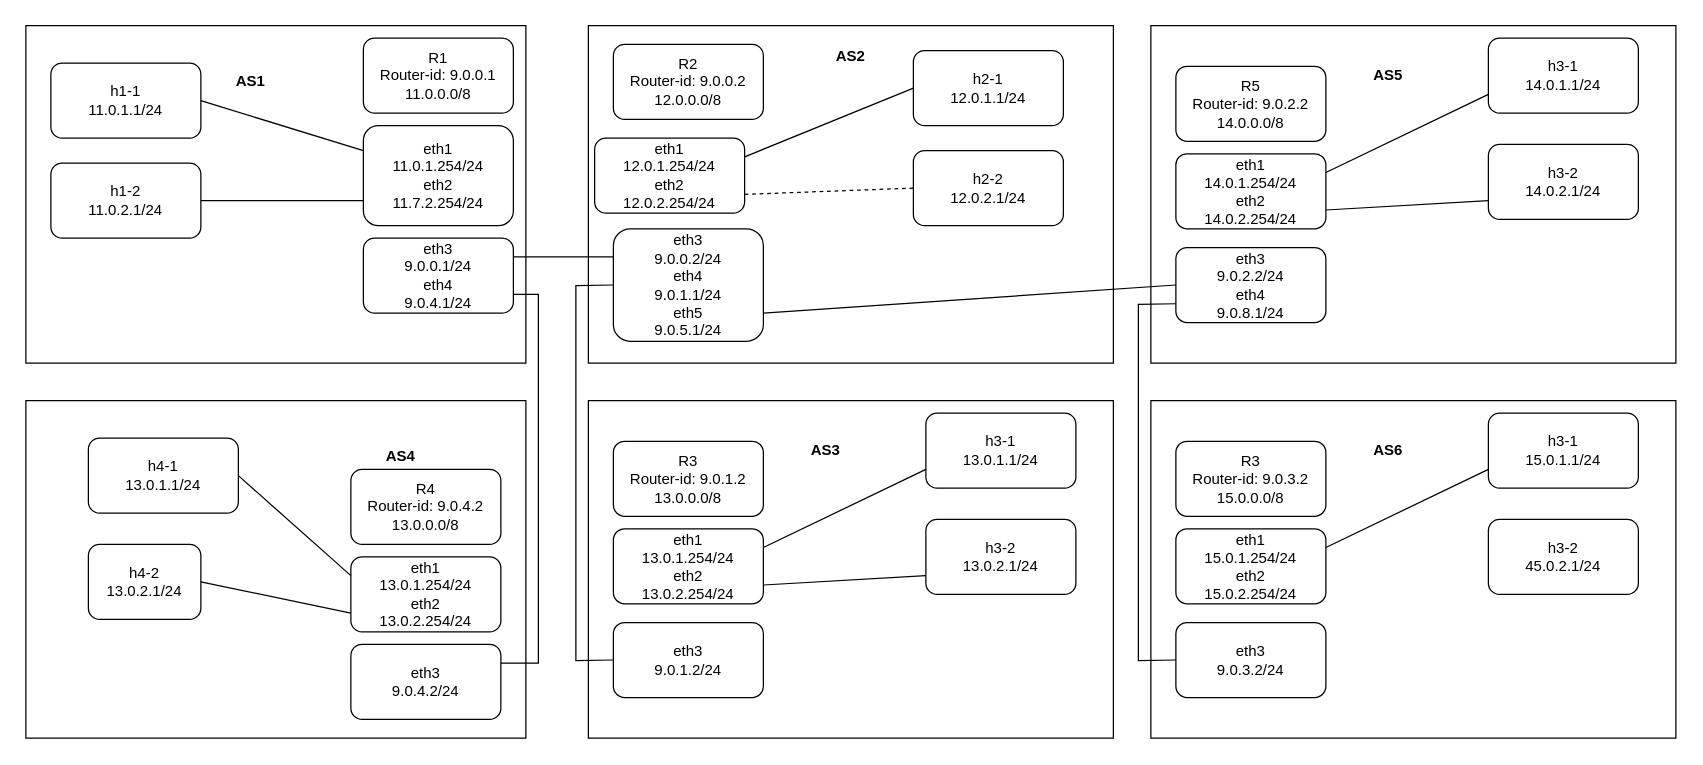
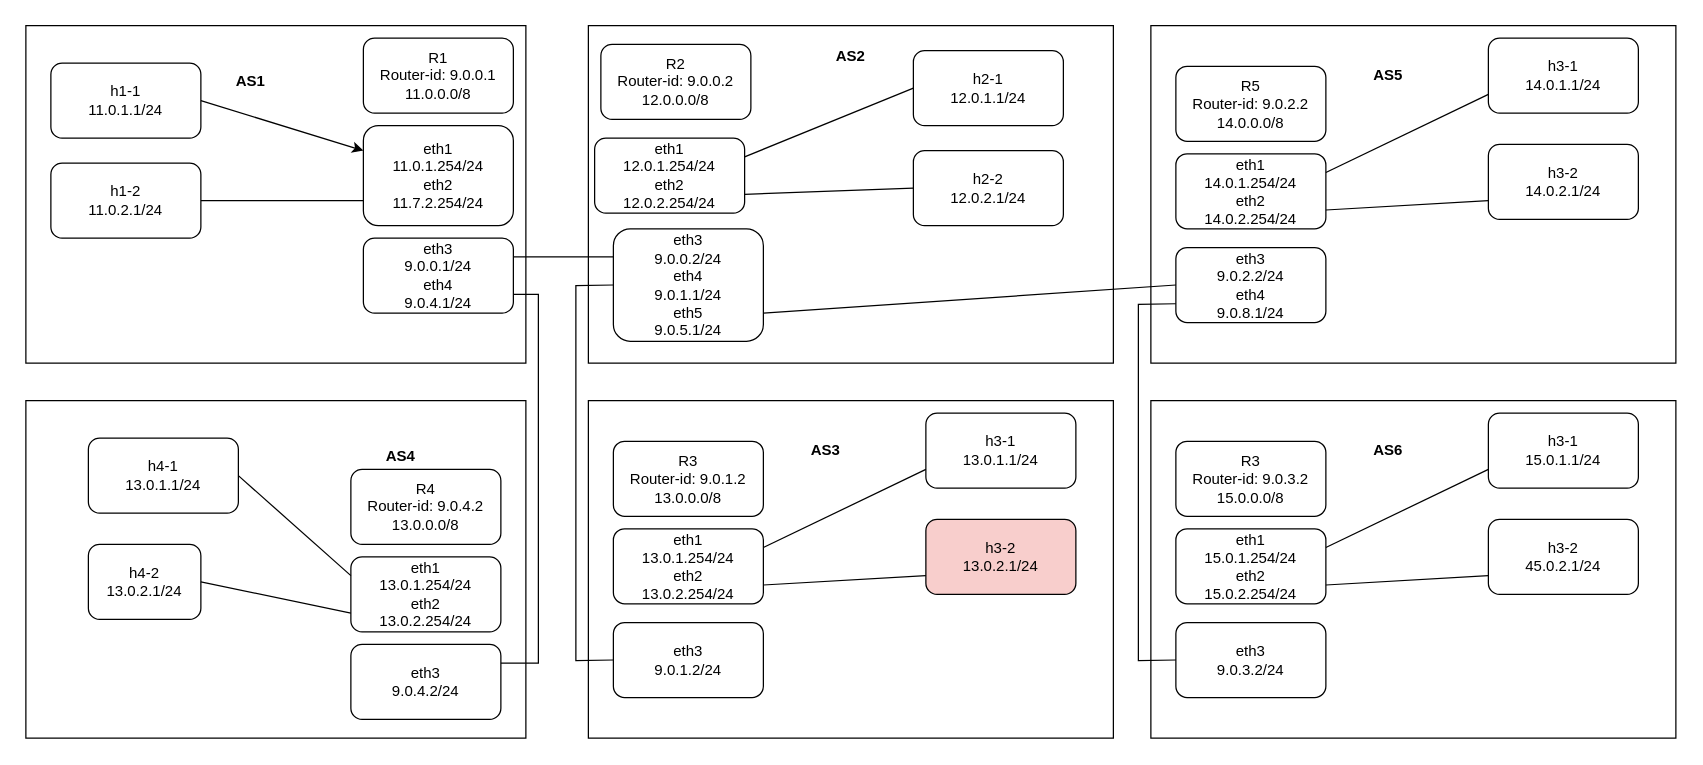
(688, 82) -> (676, 82)
(356, 149) -> (354, 148)
(828, 191) -> (828, 191)
(1001, 557) -> (1001, 557)
none -> (1407, 580)
